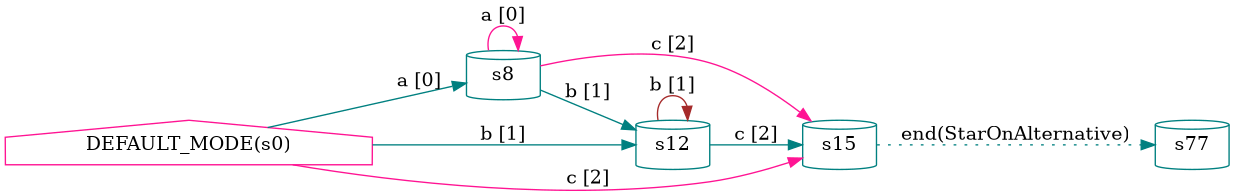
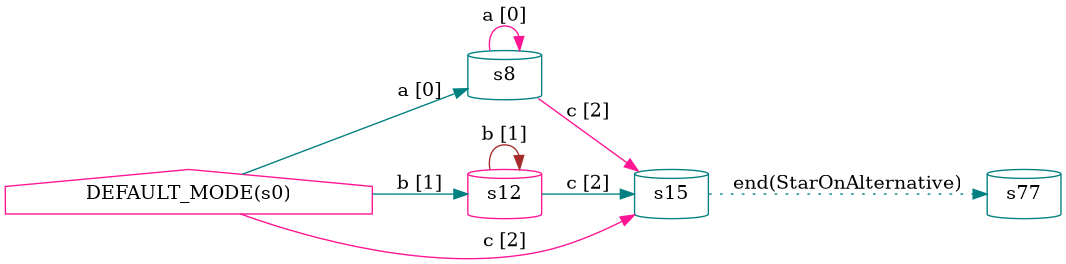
(582, 107) -> none
(673, 145) -> (505, 194)
